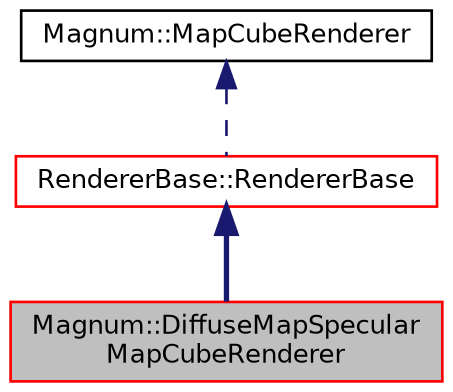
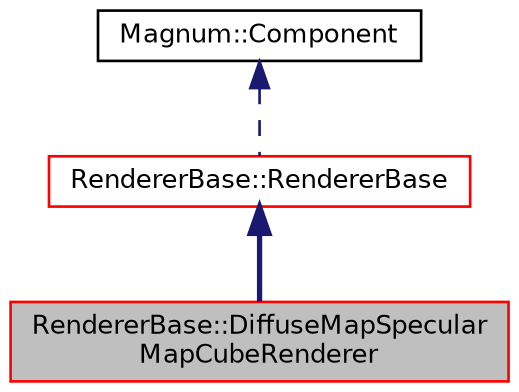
(226, 36) -> (260, 36)
(226, 342) -> (260, 342)
